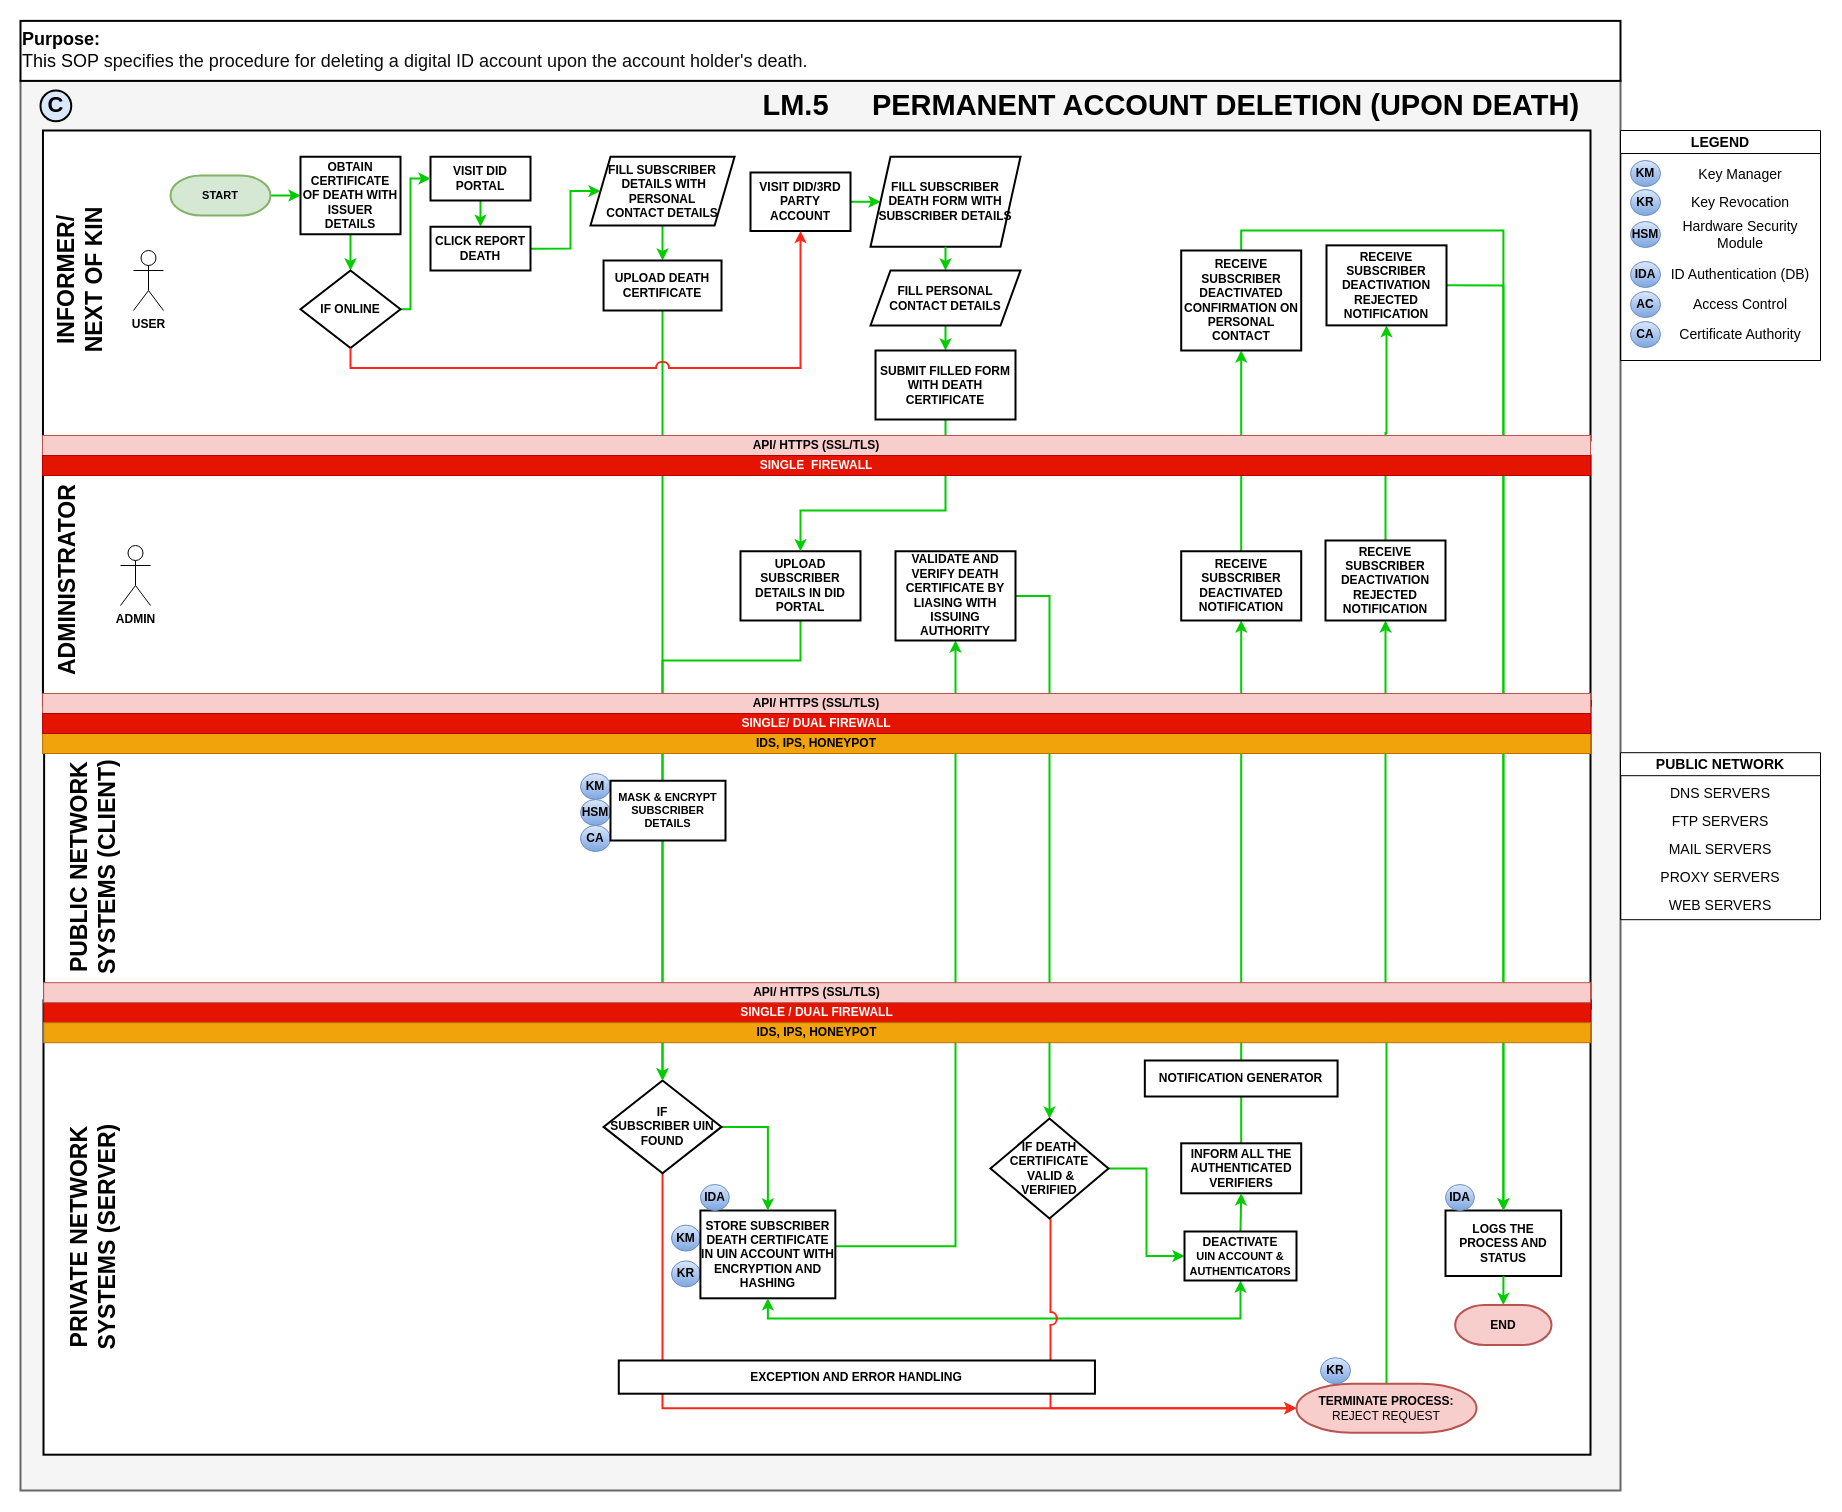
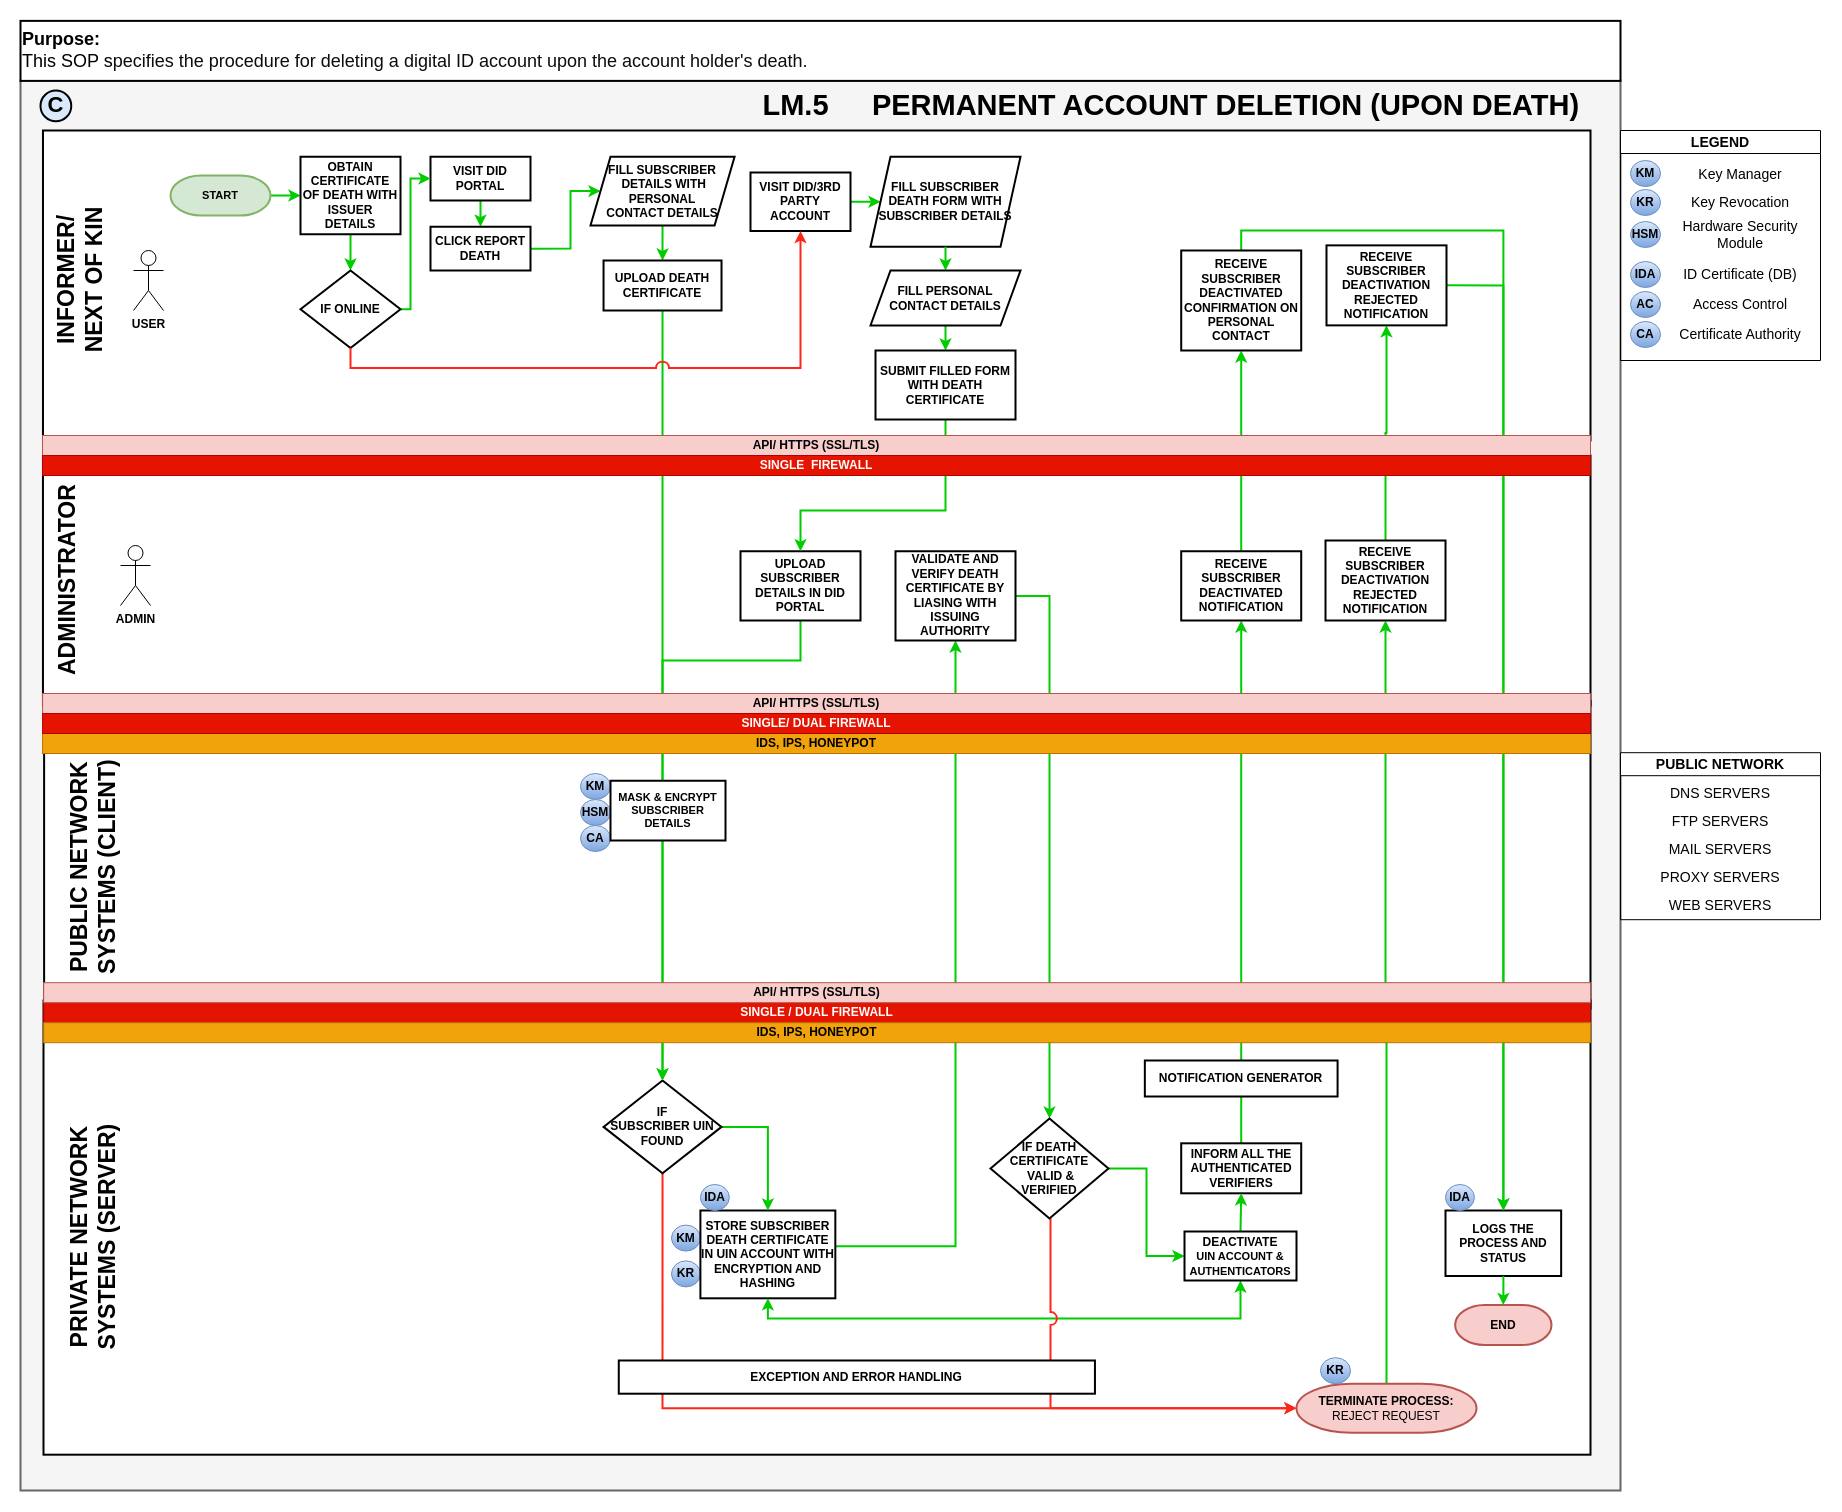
(1741, 275) -> (1741, 275)
